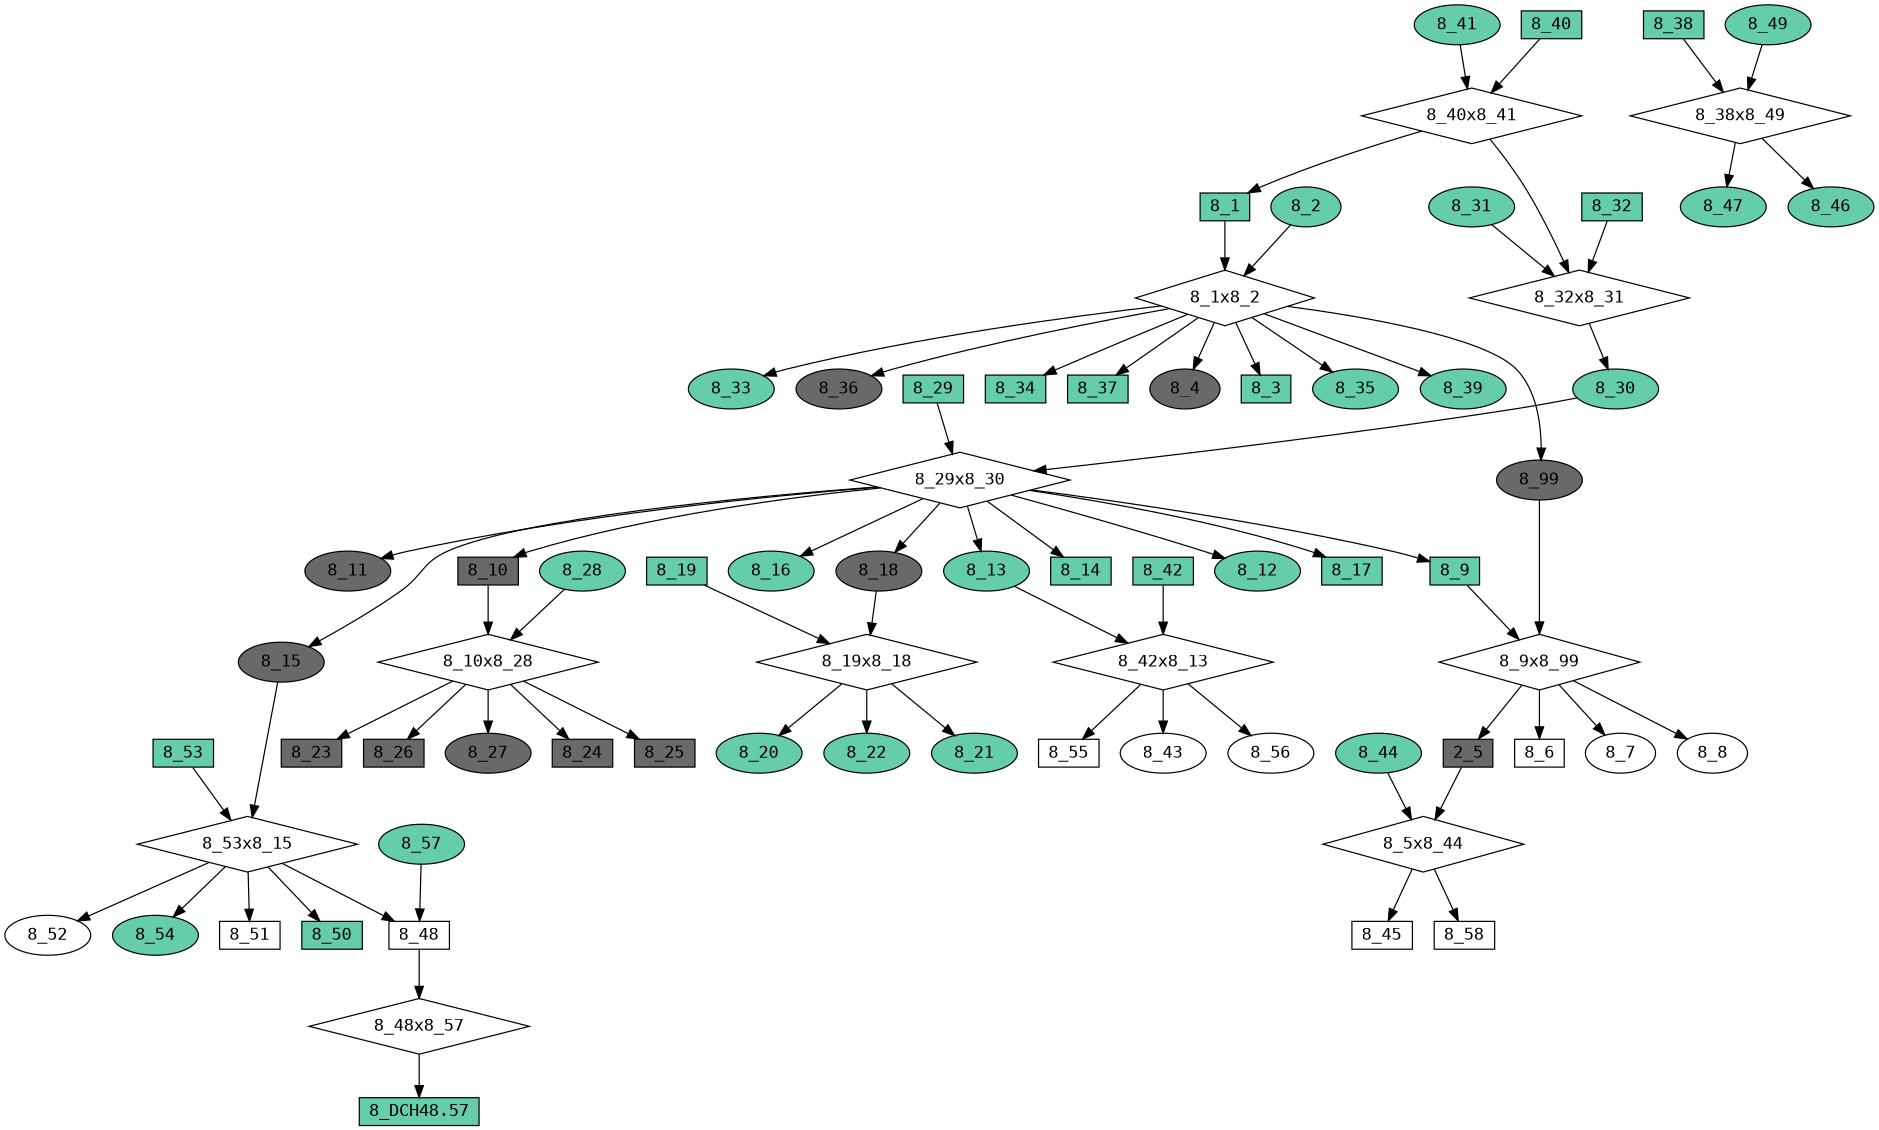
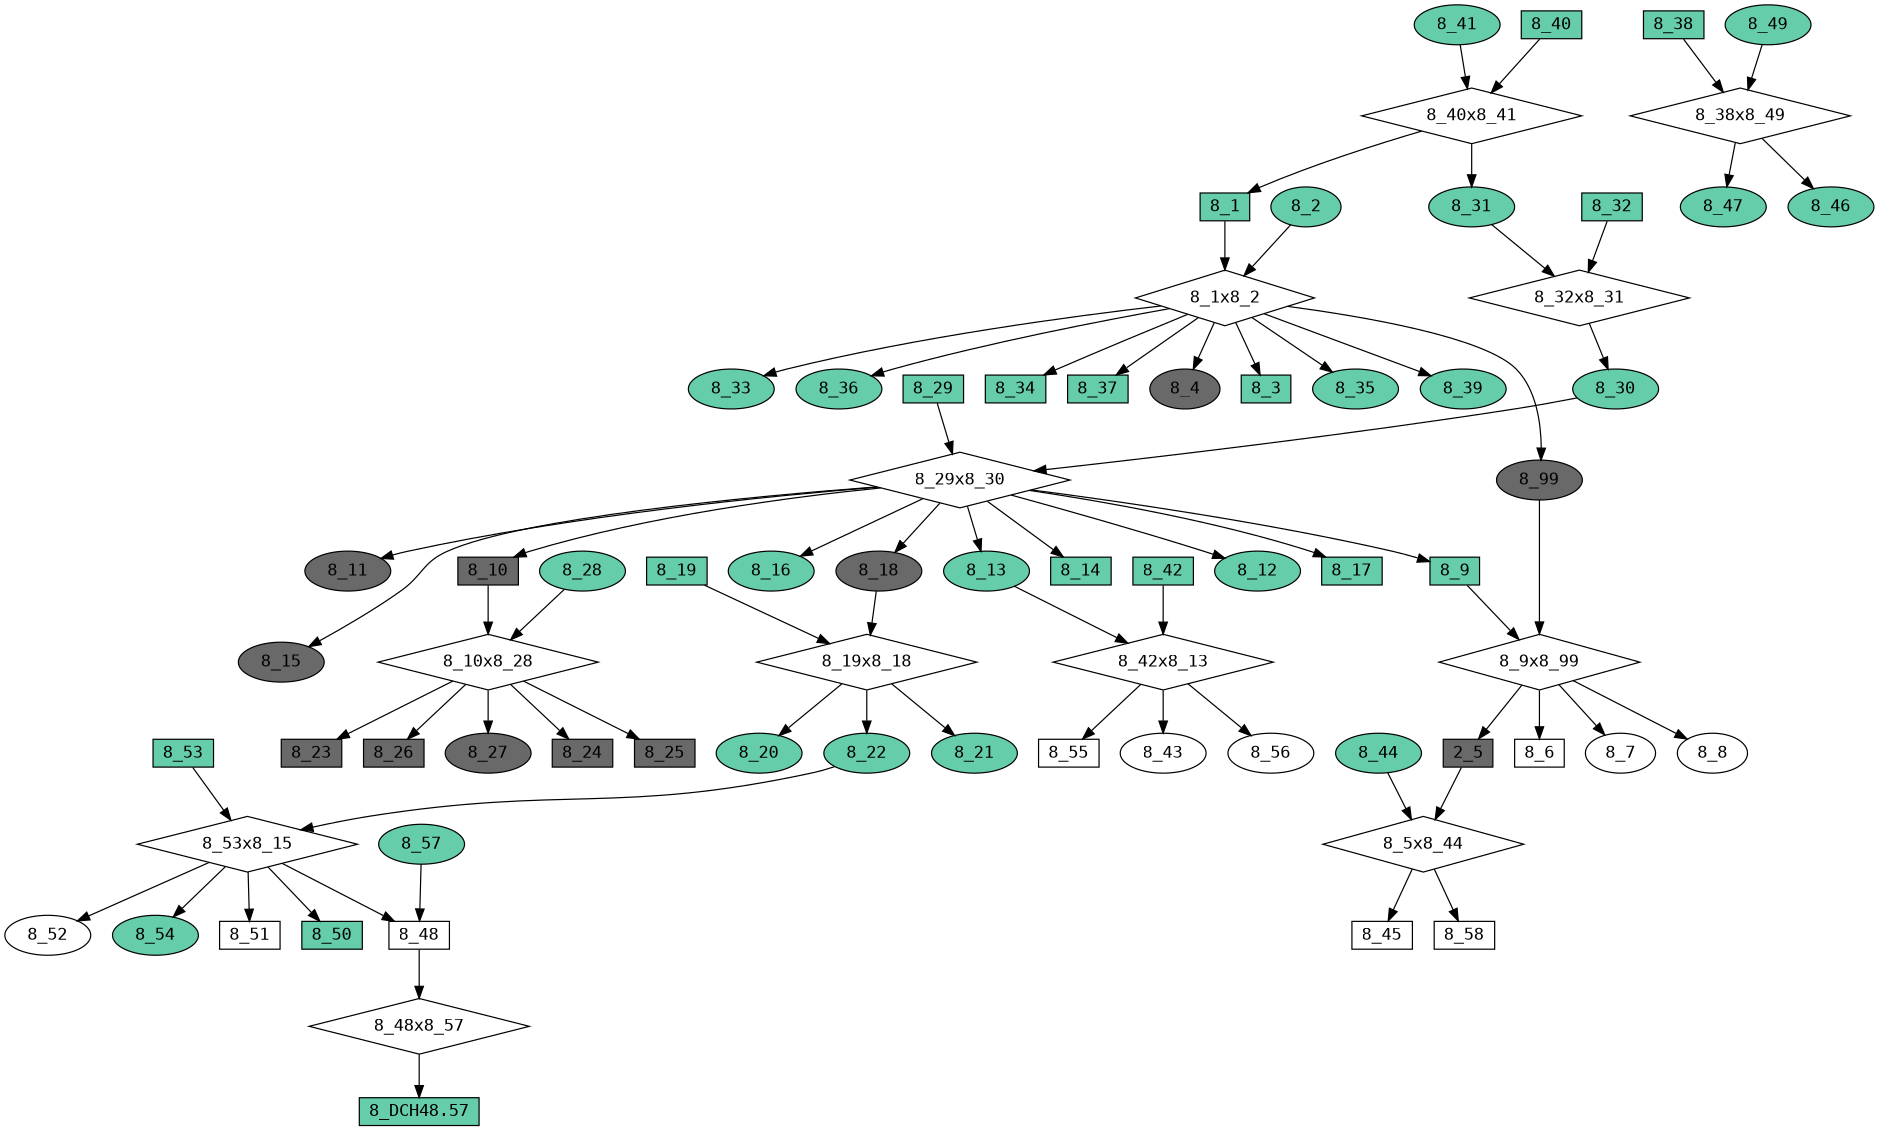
(1531, 197) -> (1472, 159)
(839, 389) -> (839, 389)
(266, 744) -> (574, 799)
